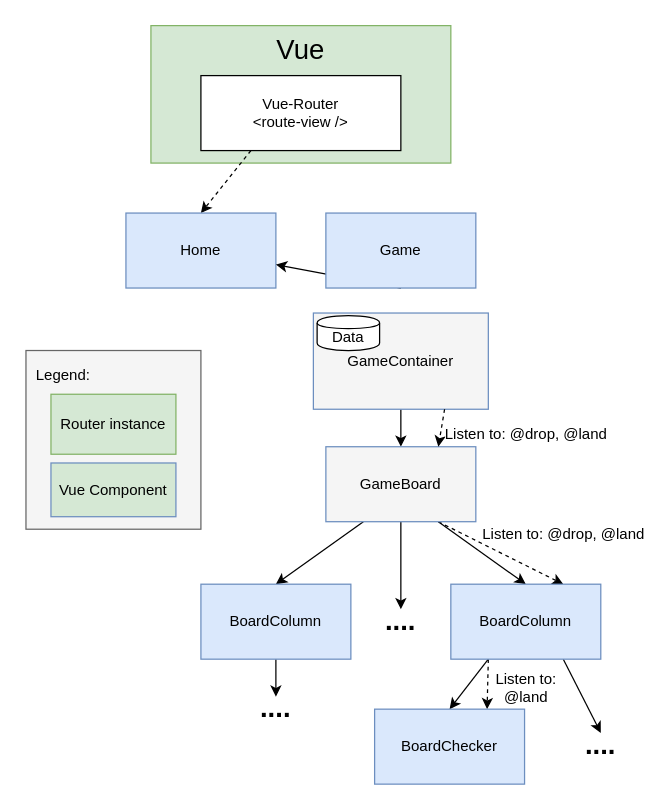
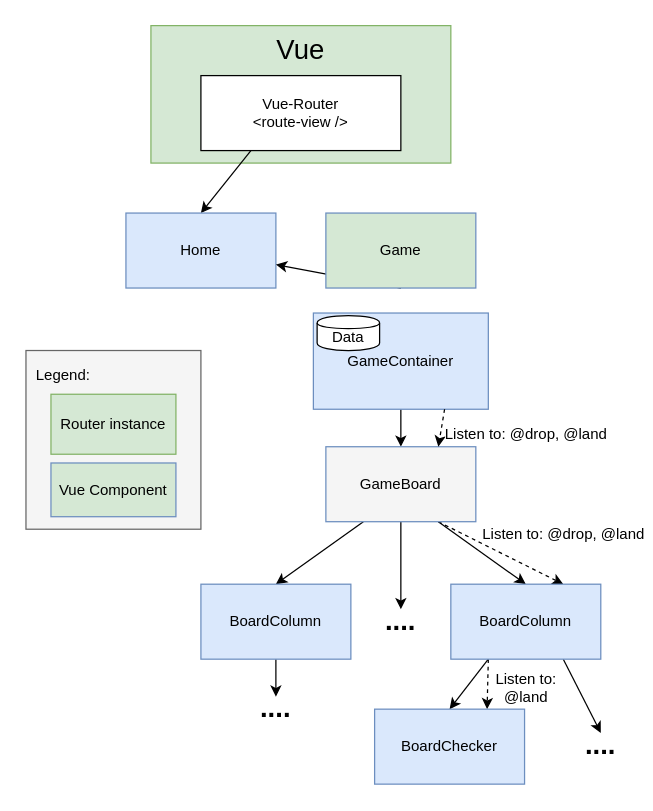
(229, 177) -> (229, 177)
(401, 251) -> (401, 251)
(401, 361) -> (401, 361)
